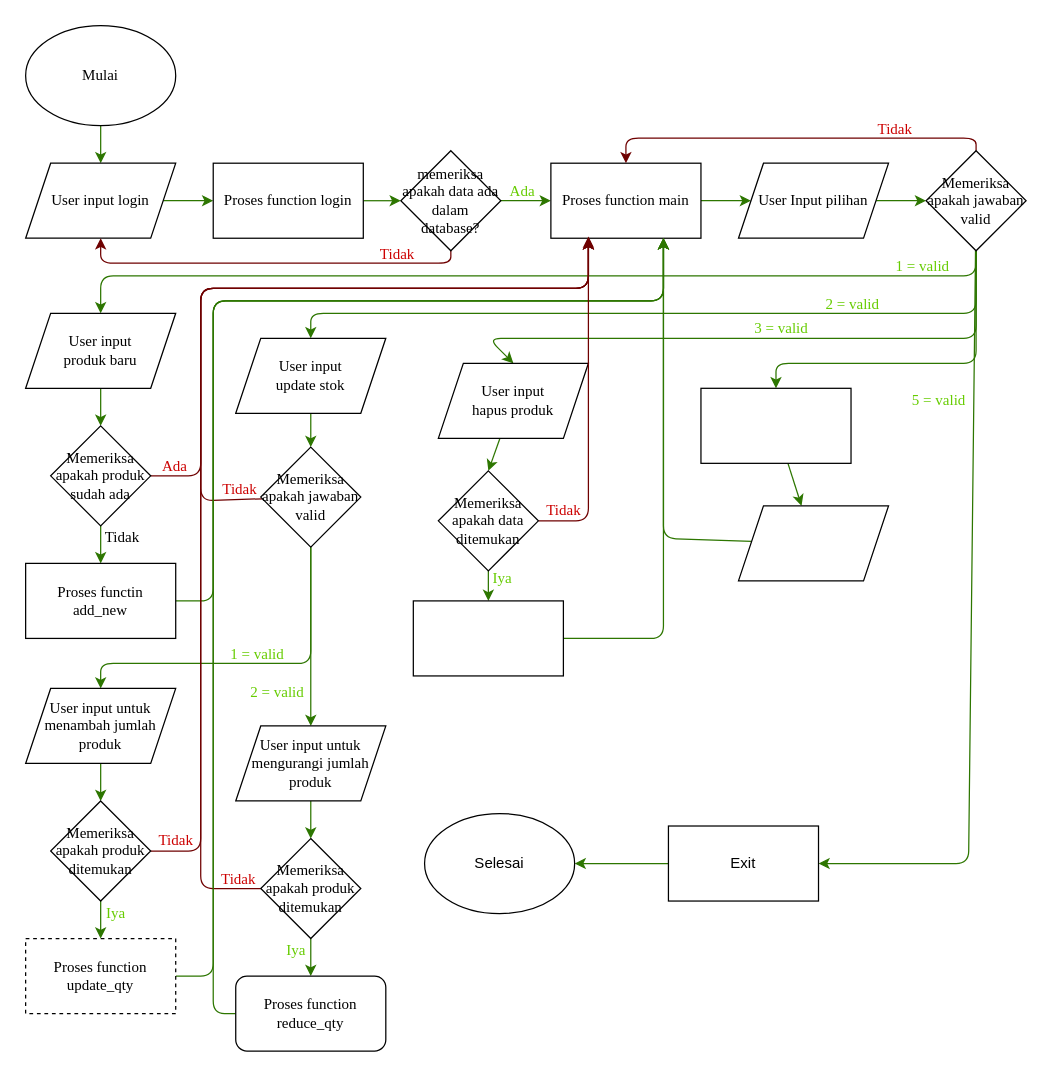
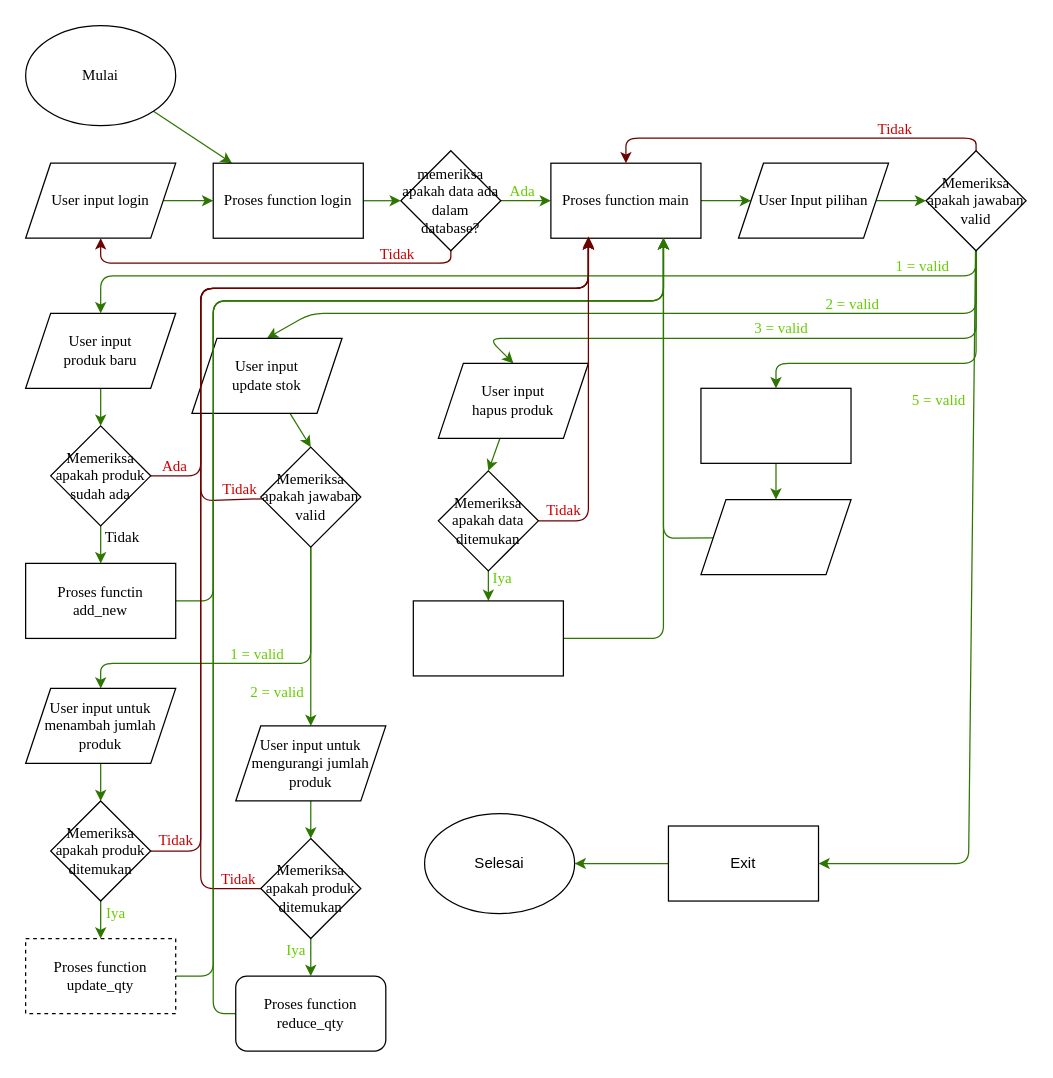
(101, 140) -> (189, 135)
(311, 376) -> (267, 376)
(813, 543) -> (776, 537)
